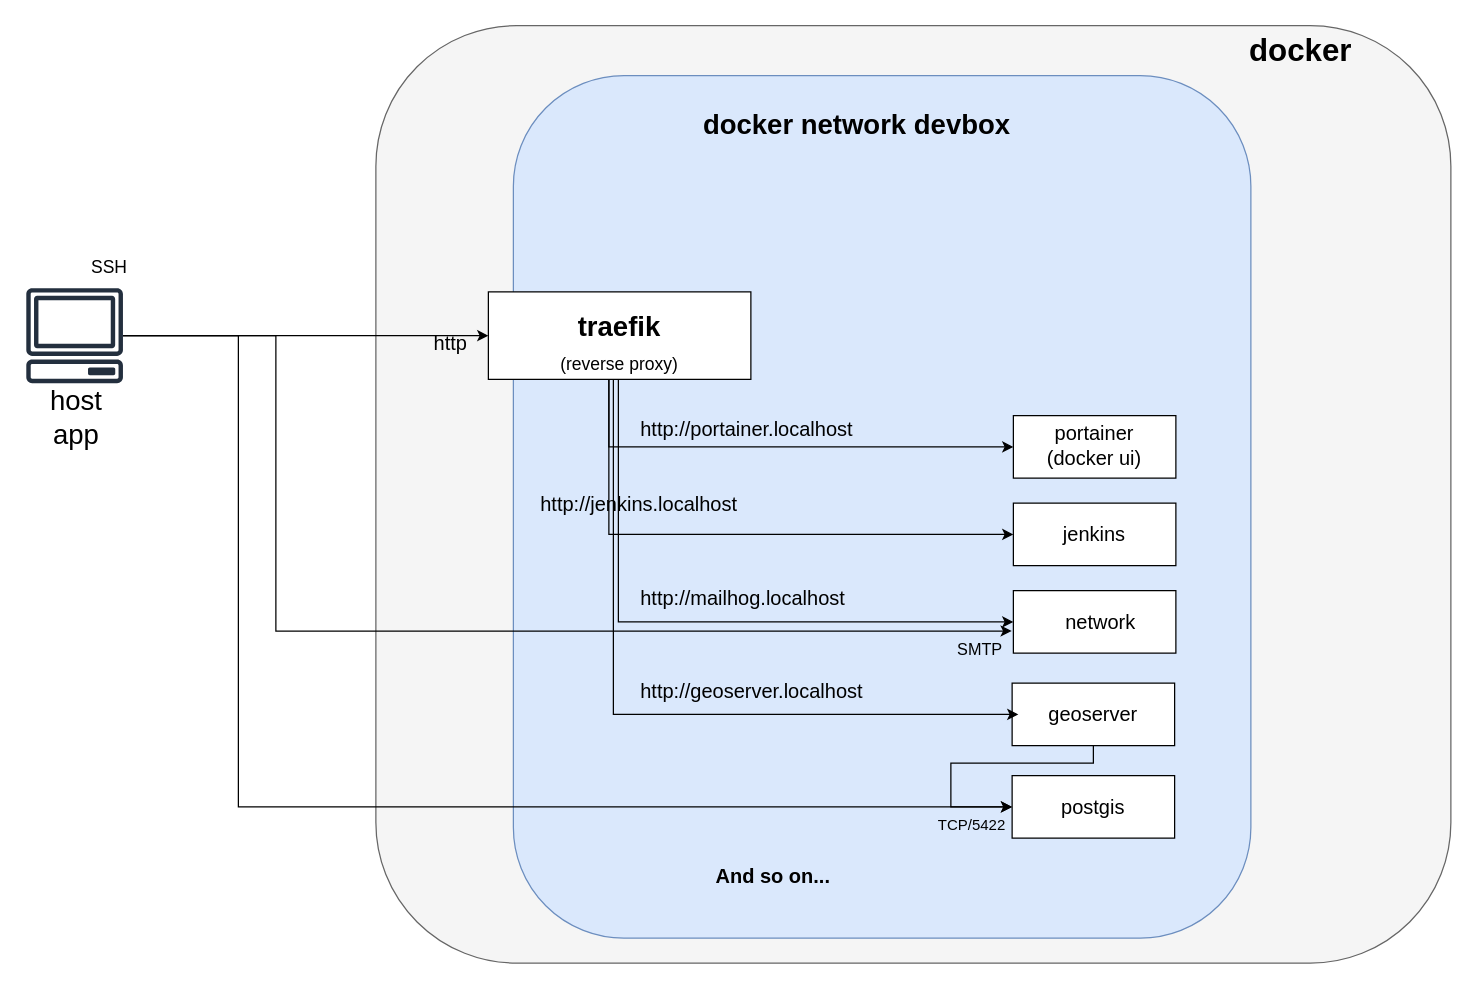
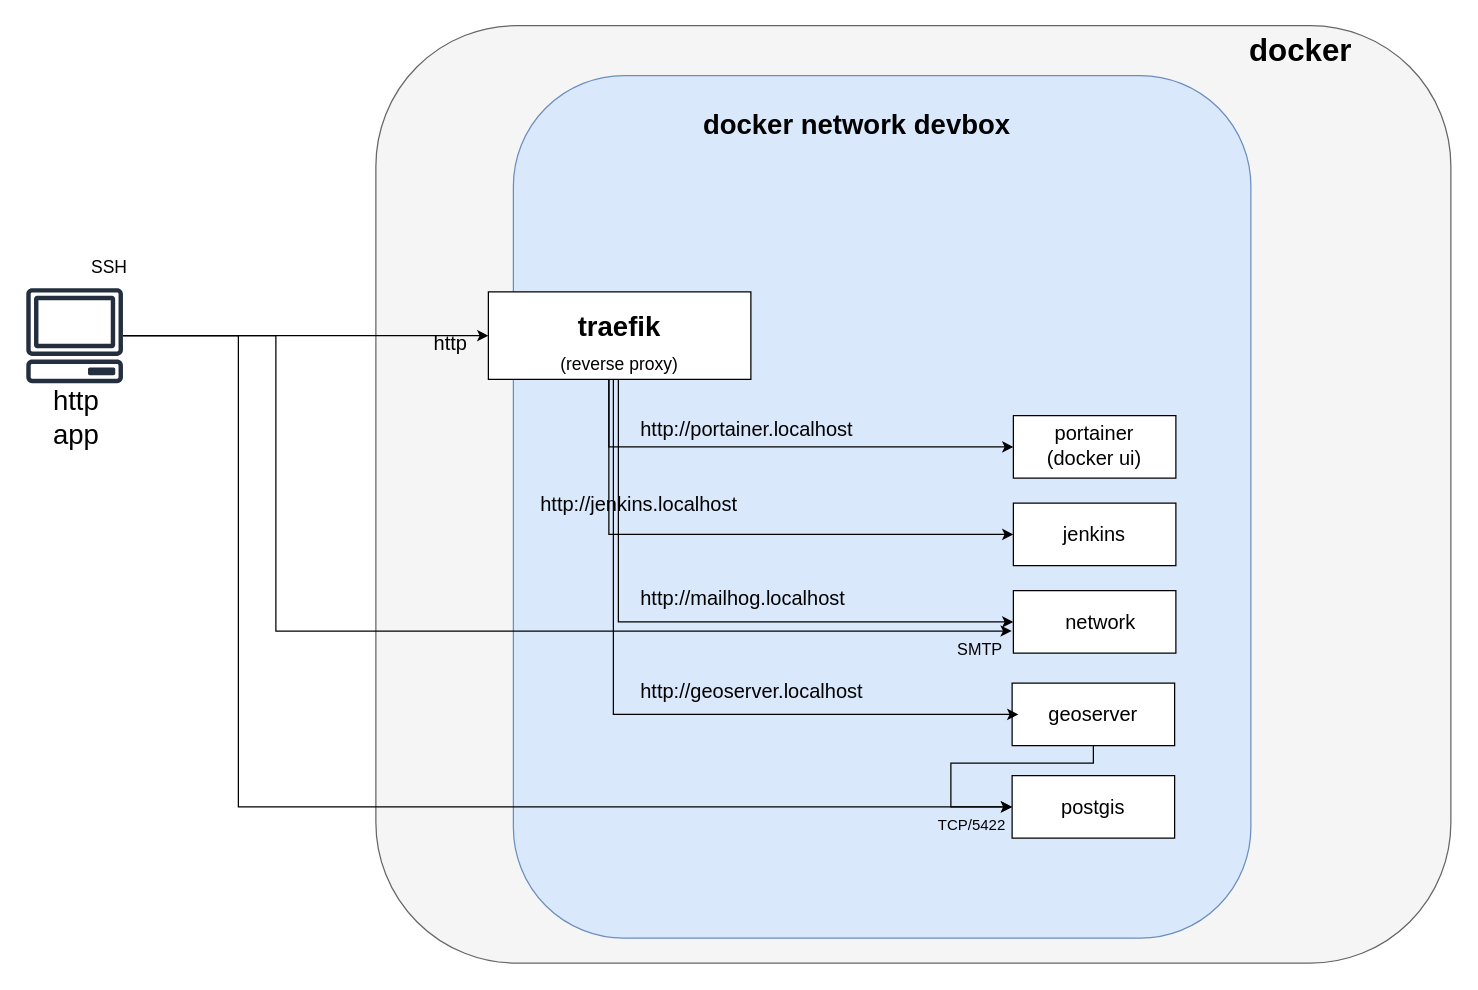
(76, 418) -> (76, 418)
(773, 876) -> none
